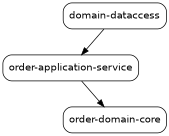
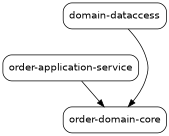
(95, 39) -> (148, 64)
